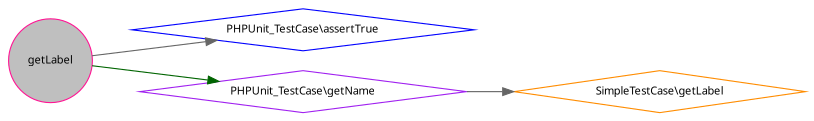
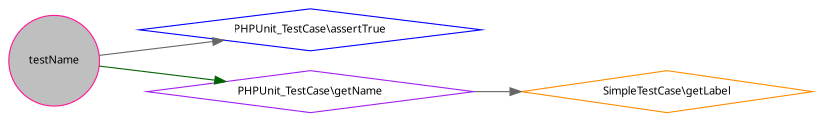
(50, 61) -> (54, 61)
